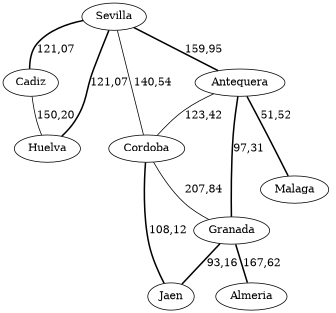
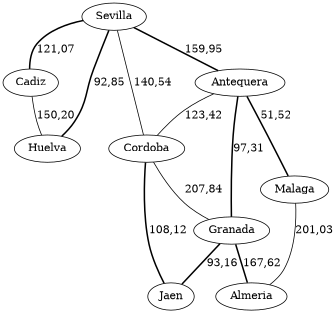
(109, 83) -> (109, 83)
none -> (292, 247)
